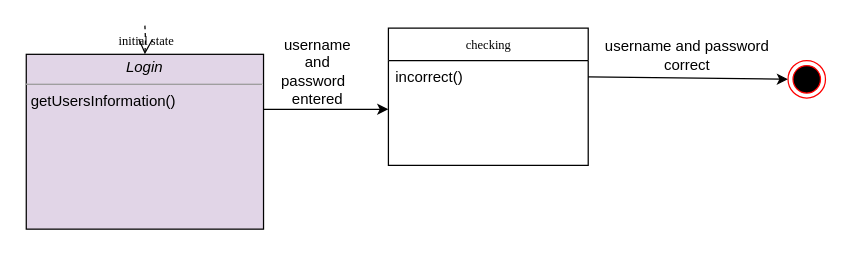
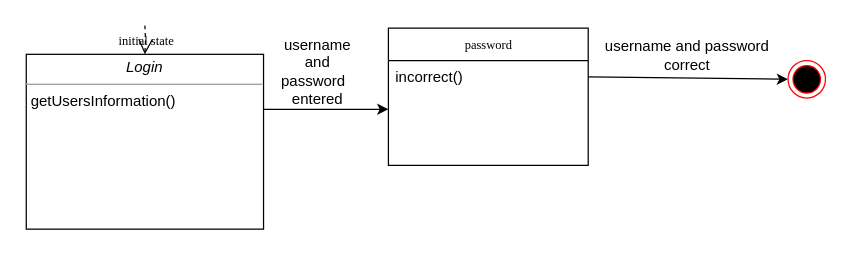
(489, 44) -> (489, 44)
(144, 142) -> (144, 142)
